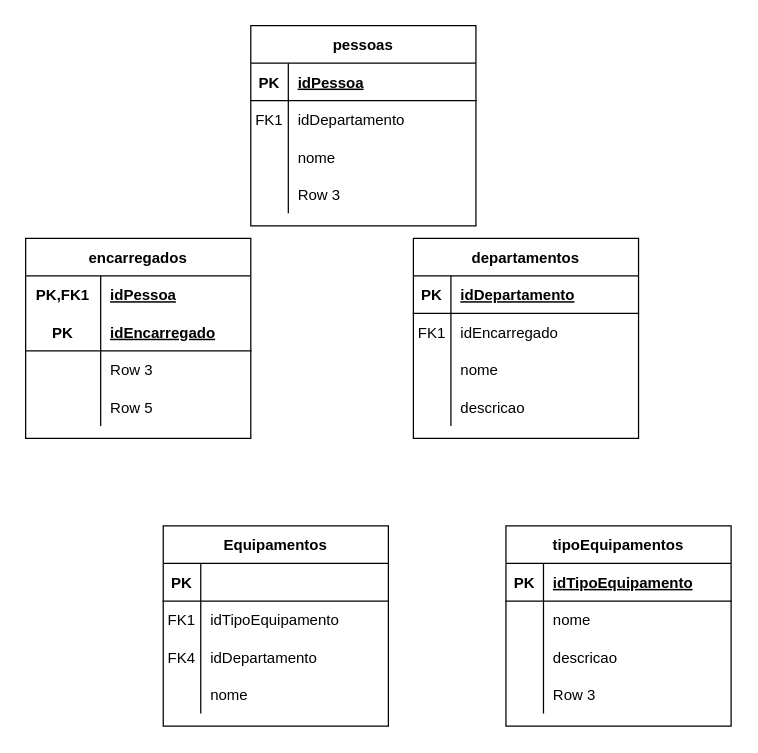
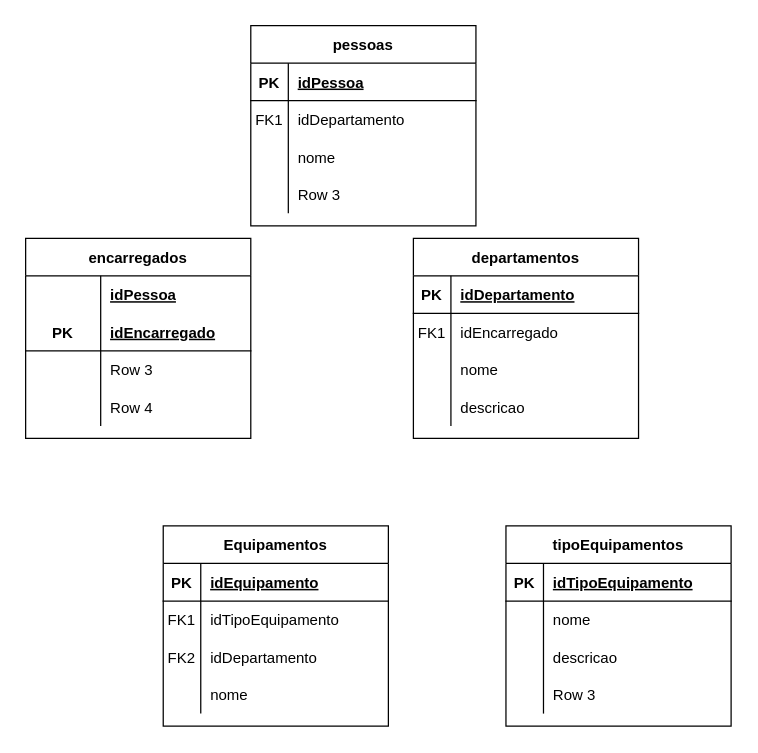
(63, 294) -> none
(129, 408) -> (129, 408)
none -> (294, 582)
(181, 658) -> (181, 658)
